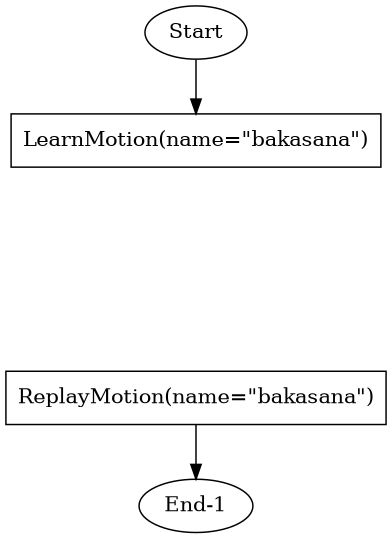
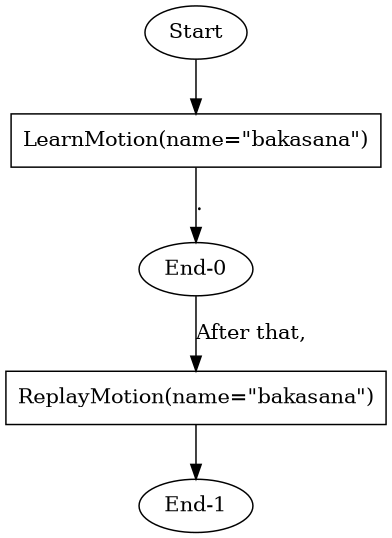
none -> (196, 269)
